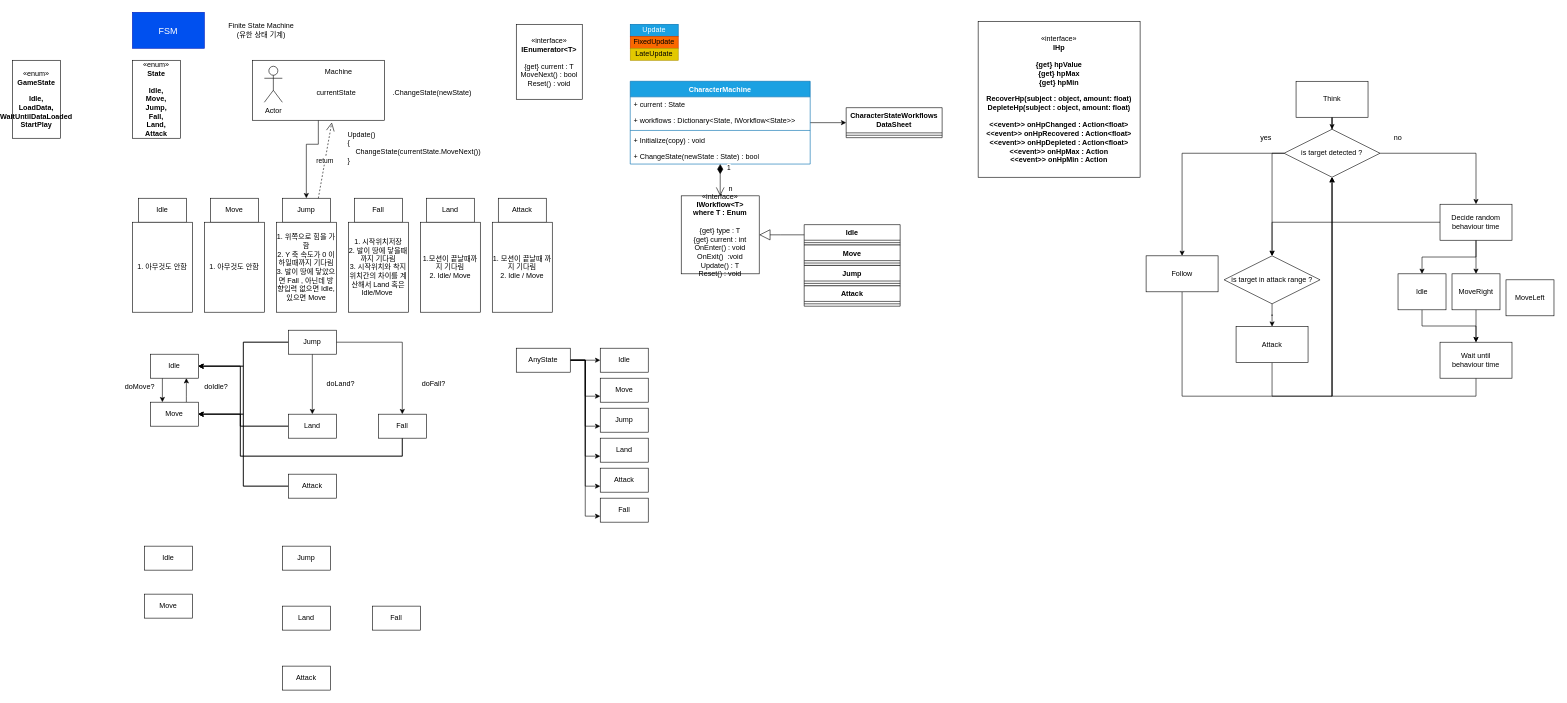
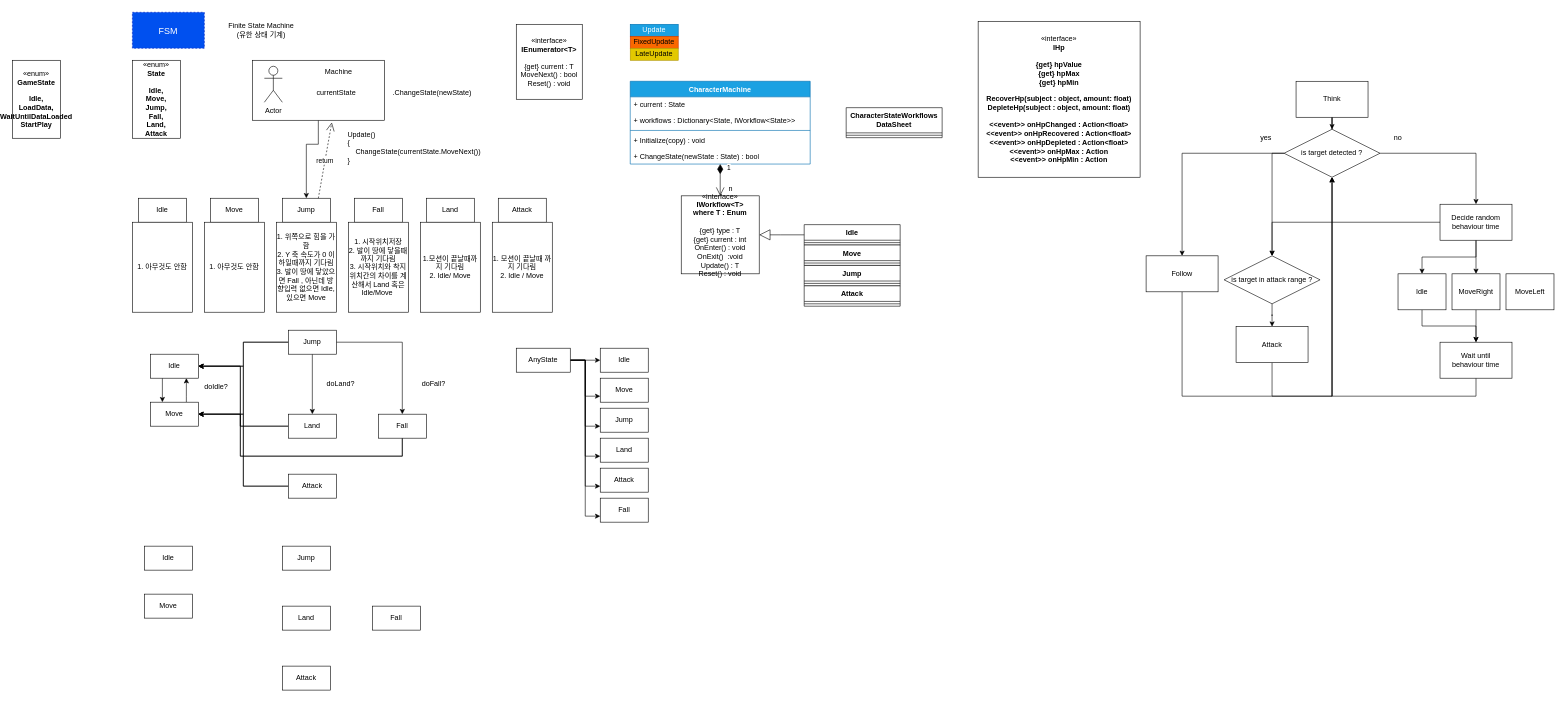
(168, 30) -> (168, 30)
(827, 123) -> none
(1530, 298) -> (1530, 292)
(140, 387) -> none
